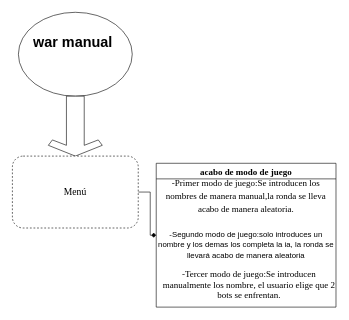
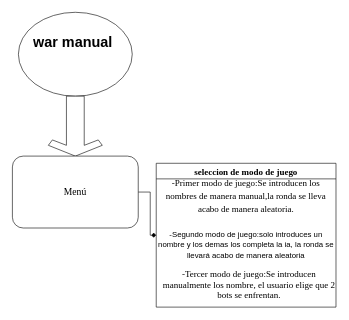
(246, 172) -> (246, 172)
(75, 192) -> (75, 192)
